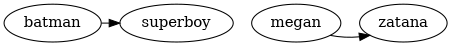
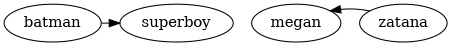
(345, 37) -> (355, 9)
